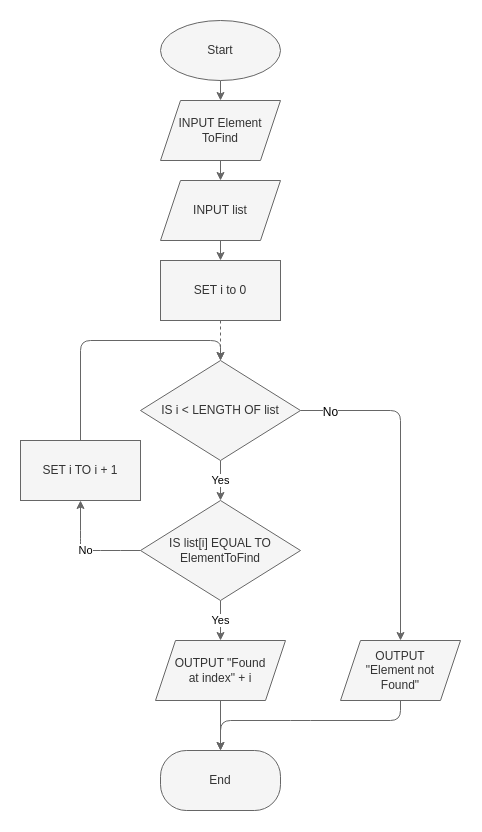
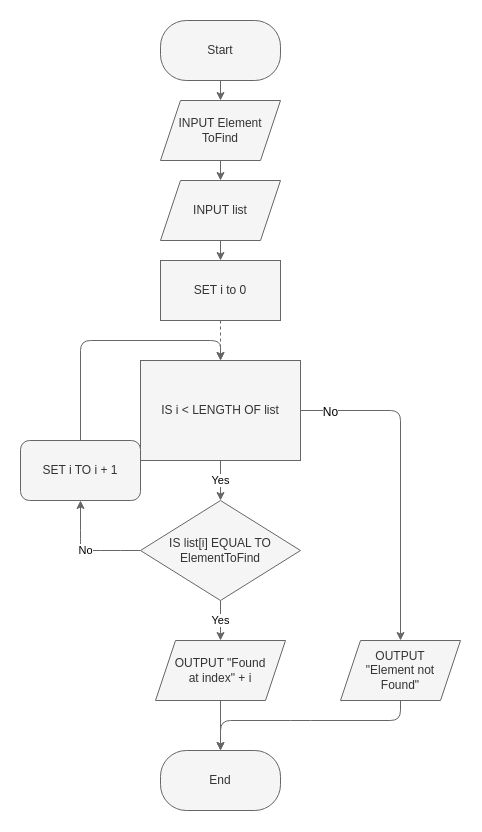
(221, 51) -> (221, 51)
(221, 411) -> (221, 411)
(81, 471) -> (81, 471)
